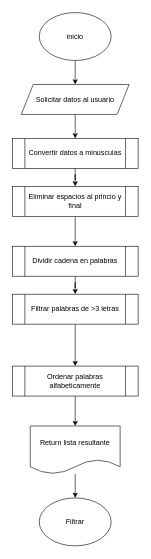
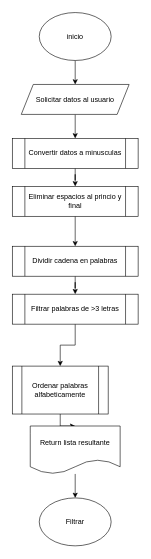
(75, 381) -> (60, 390)
